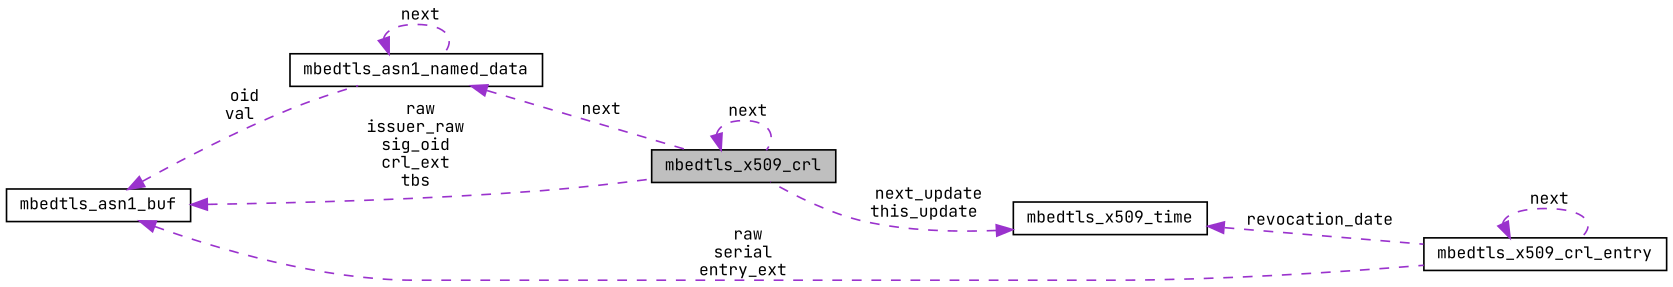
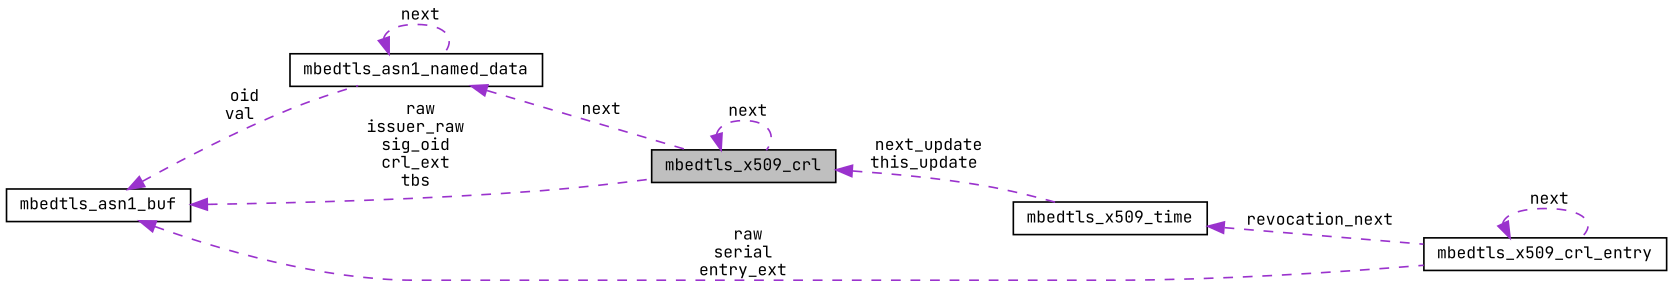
(1316, 221) -> (1316, 221)
(879, 224) -> (956, 181)
